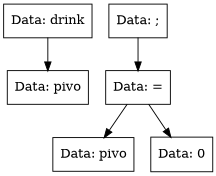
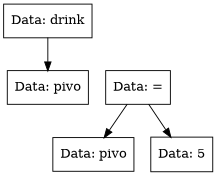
(138, 21) -> none
(182, 154) -> (182, 154)
